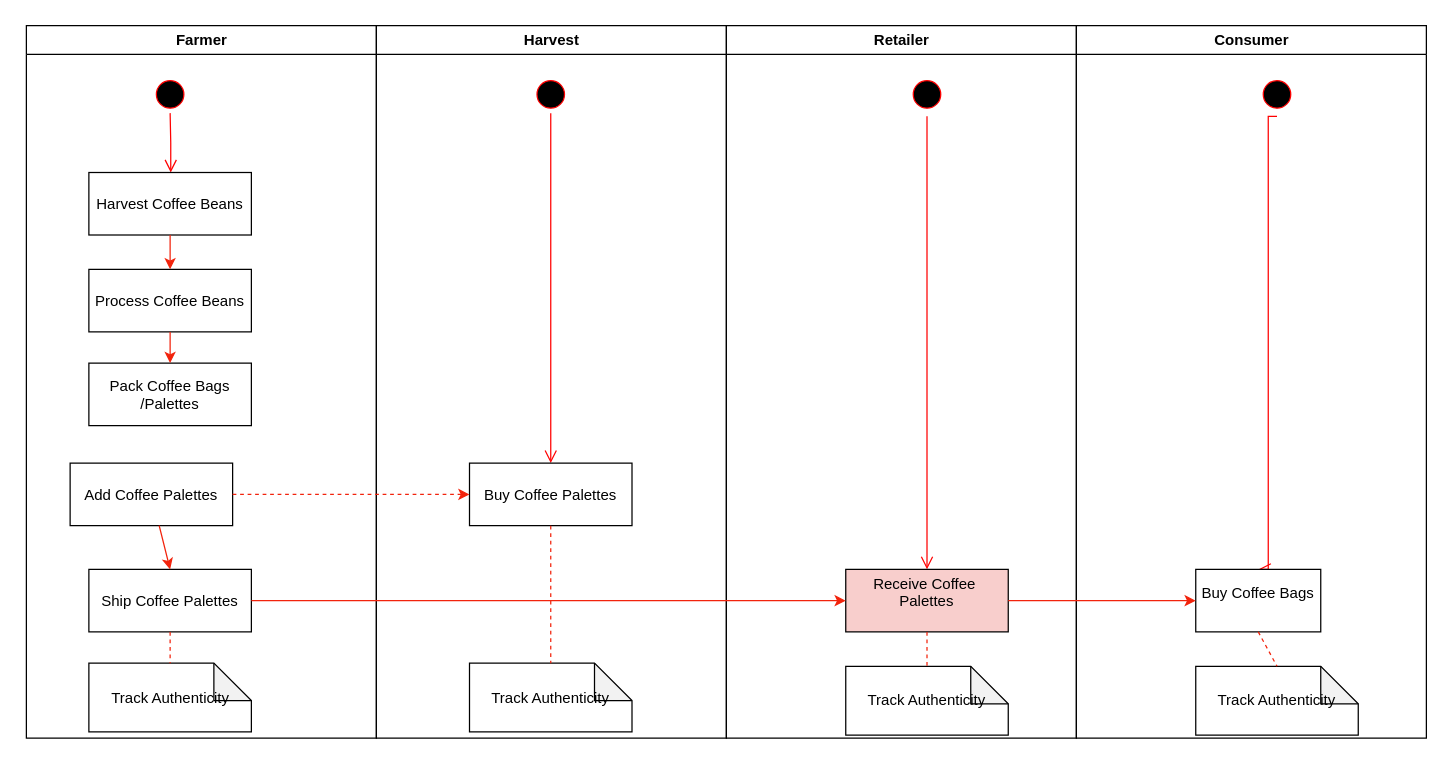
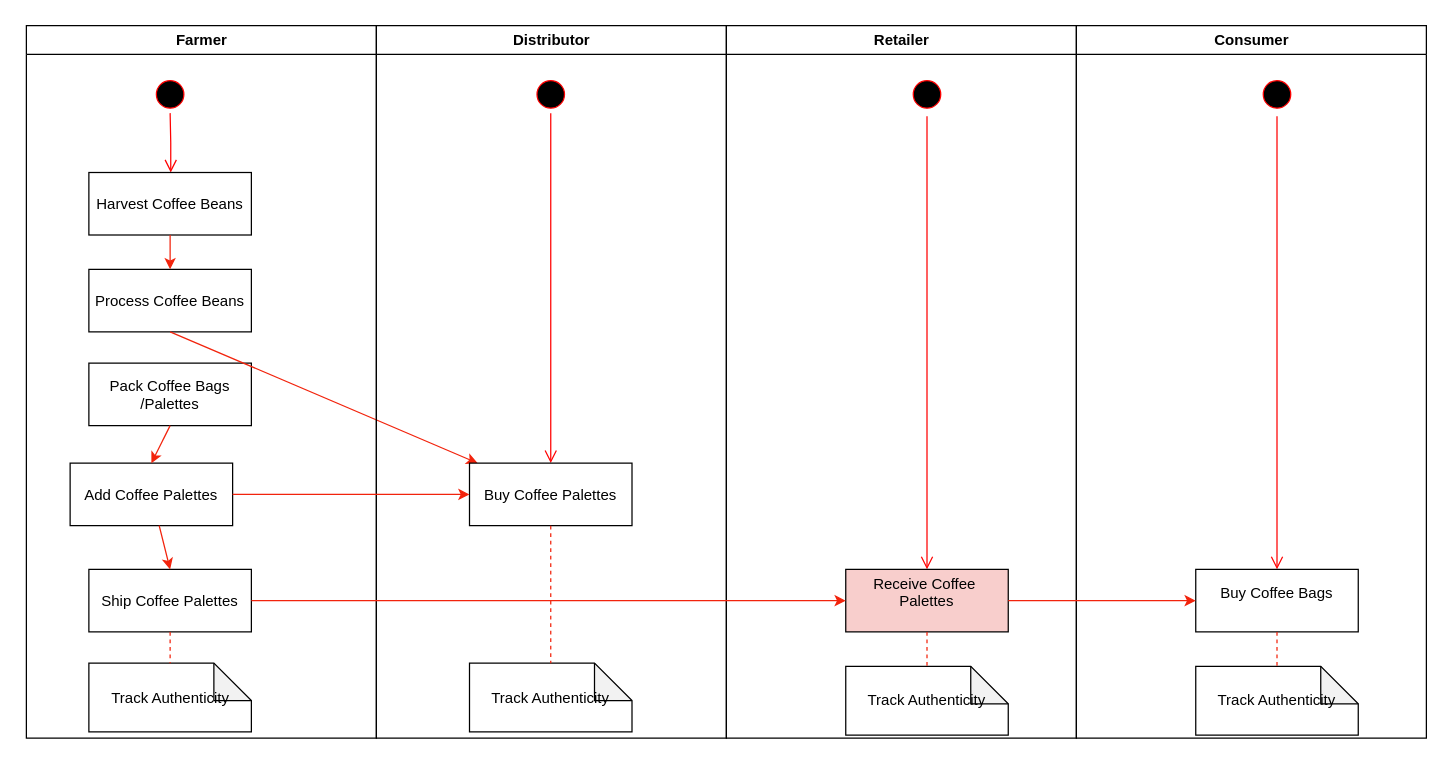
(552, 41) -> (552, 41)
(170, 343) -> (320, 396)
none -> (163, 440)
(346, 494) -> (346, 494)
(1258, 601) -> (1277, 601)
